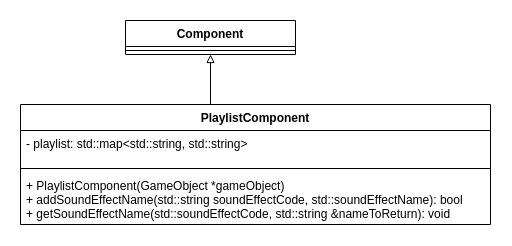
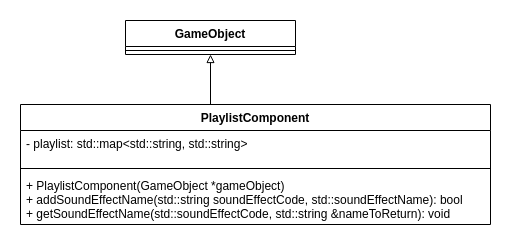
(210, 34) -> (210, 34)
